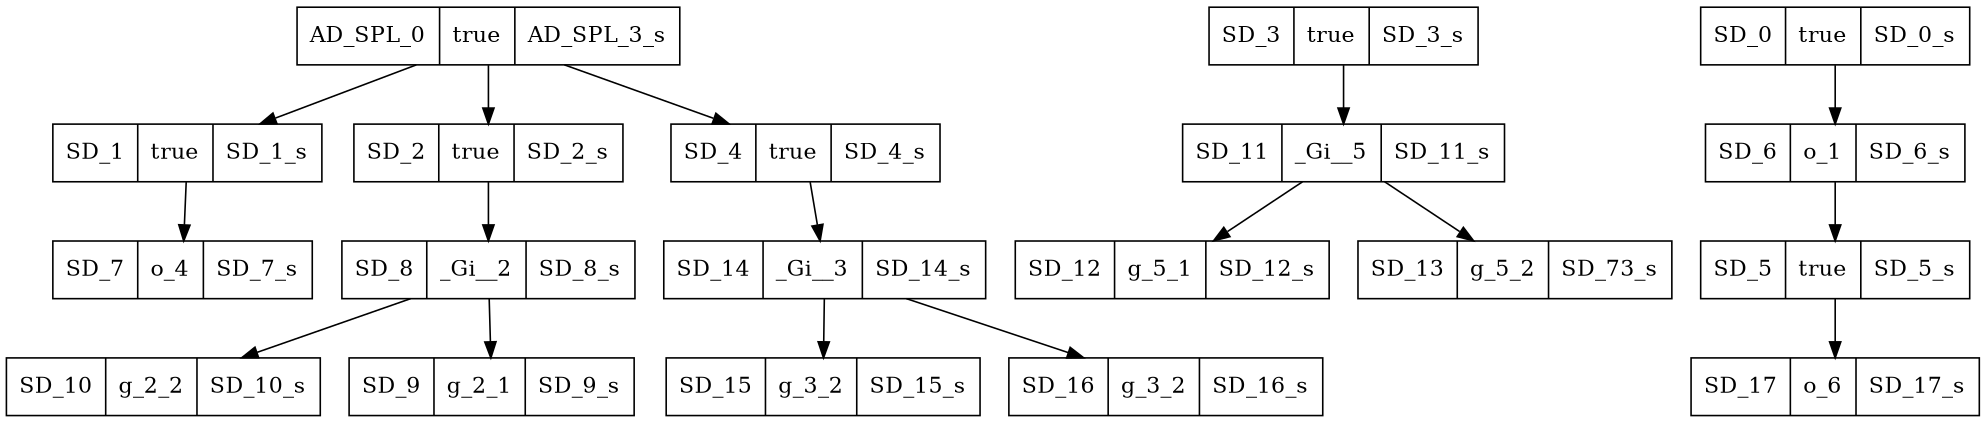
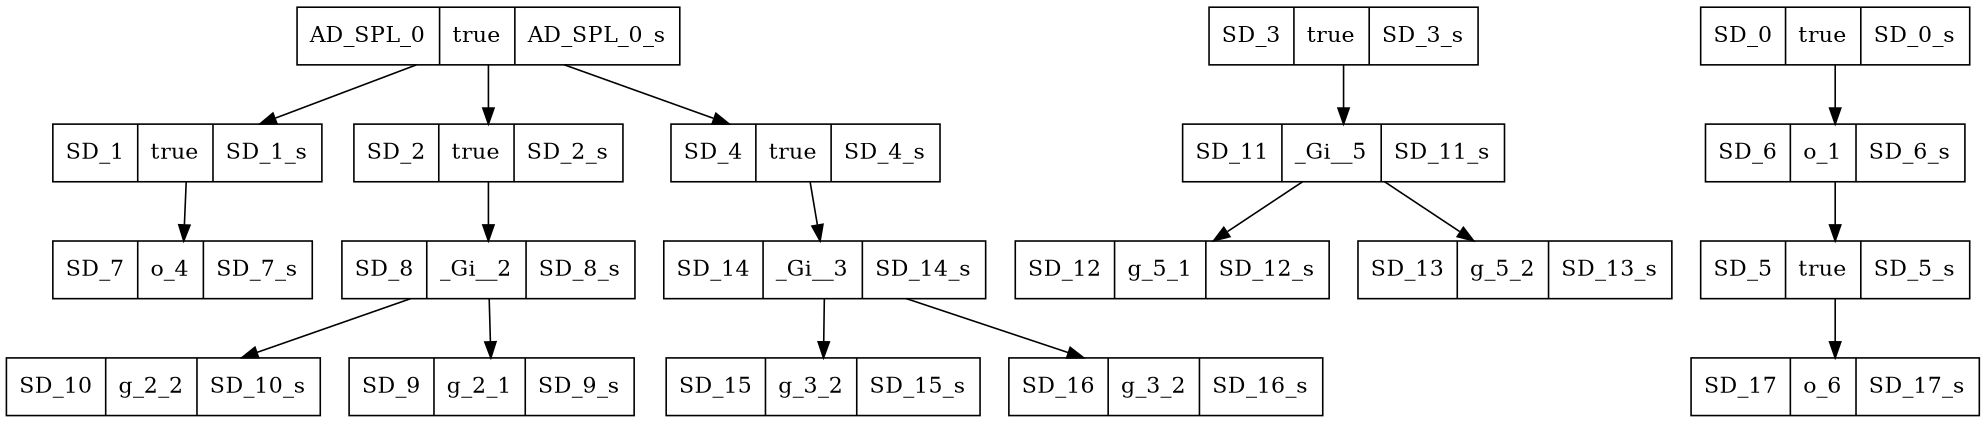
(597, 35) -> (597, 35)
(1610, 269) -> (1610, 269)
